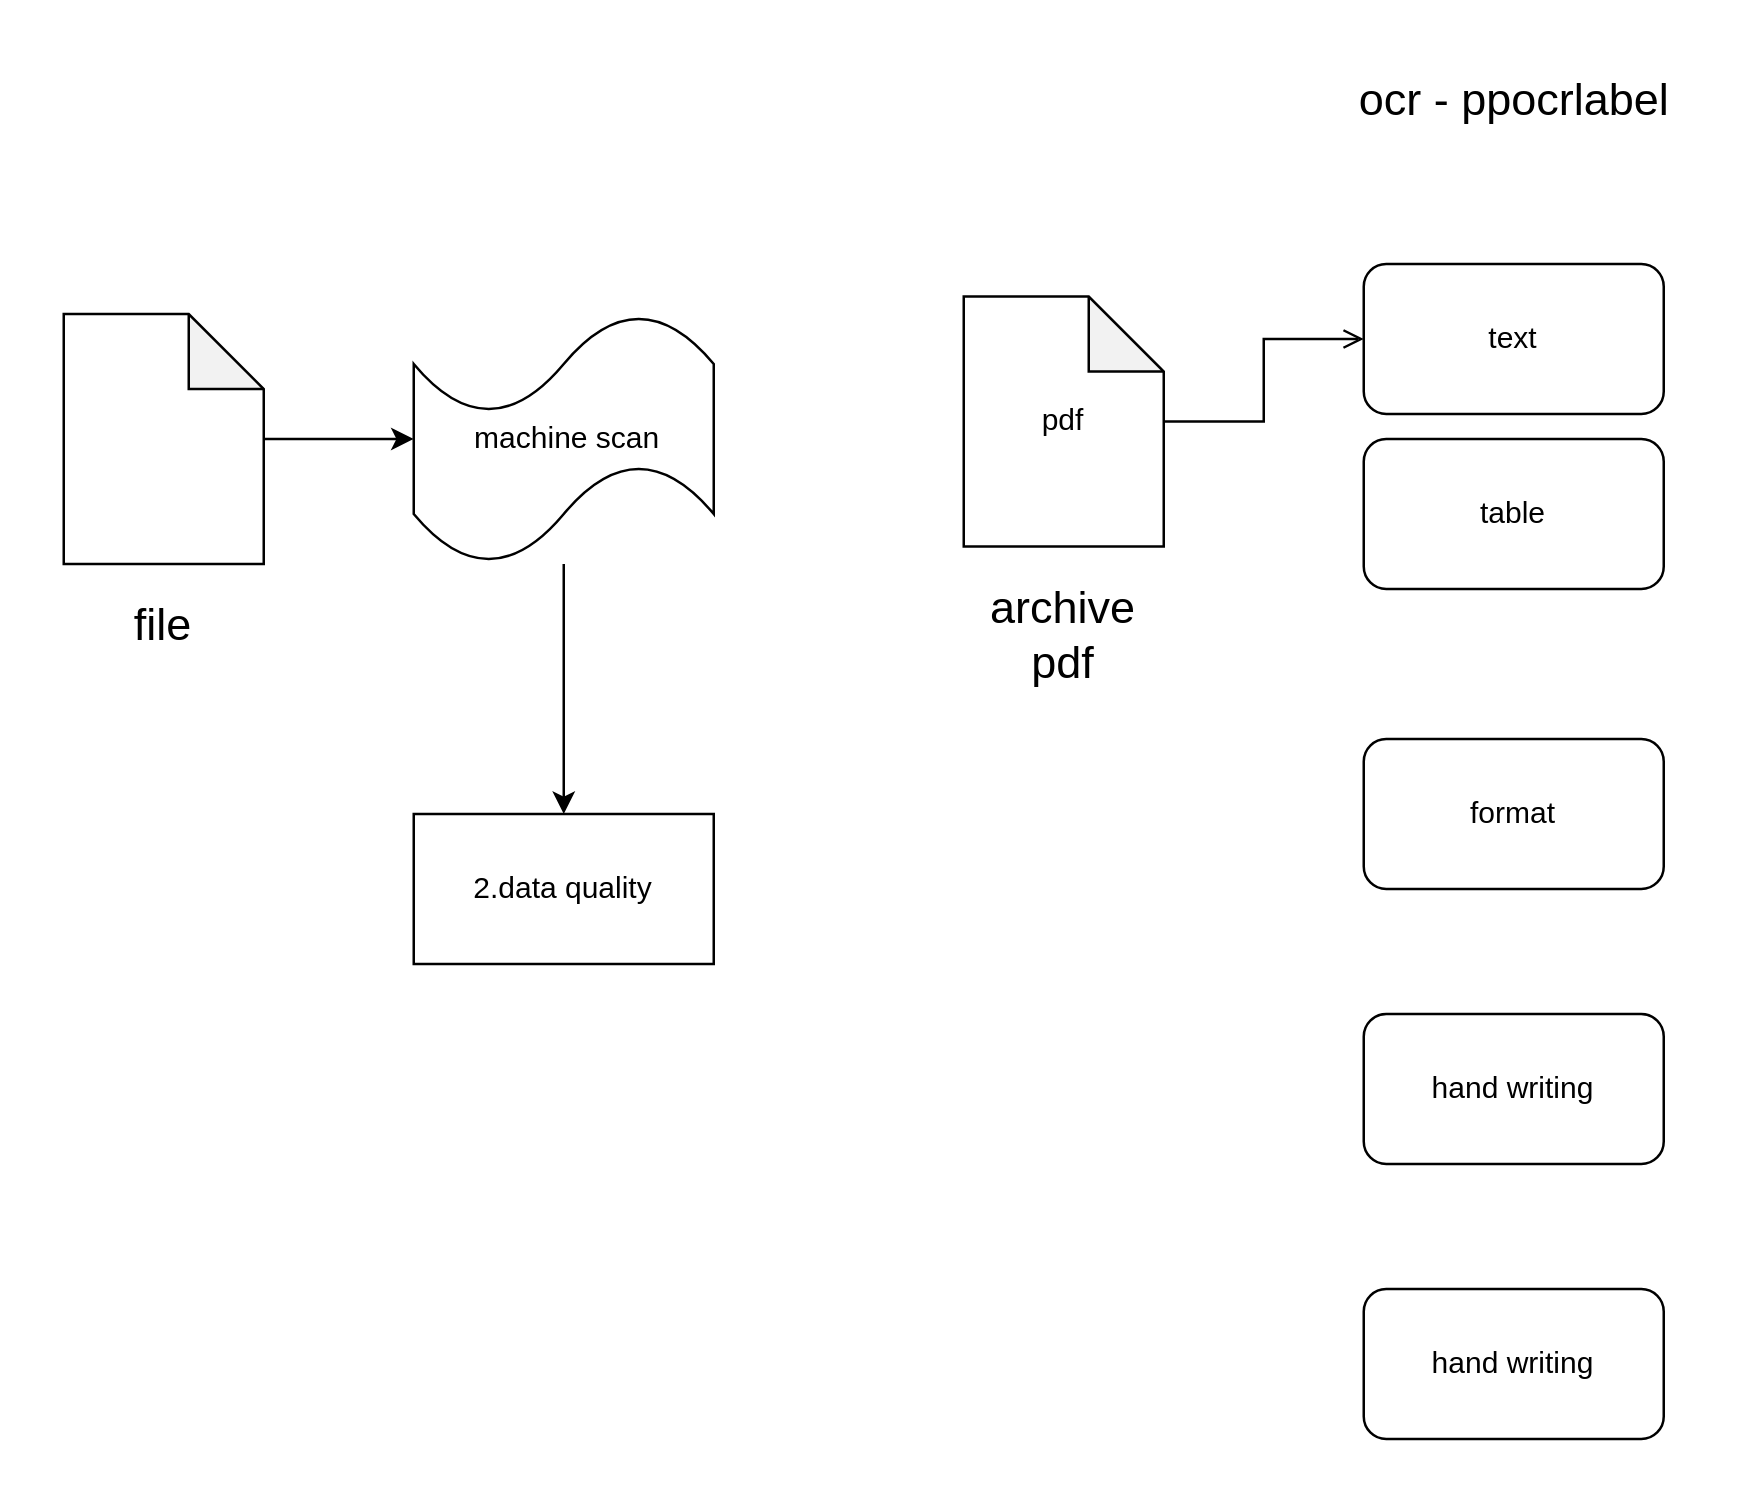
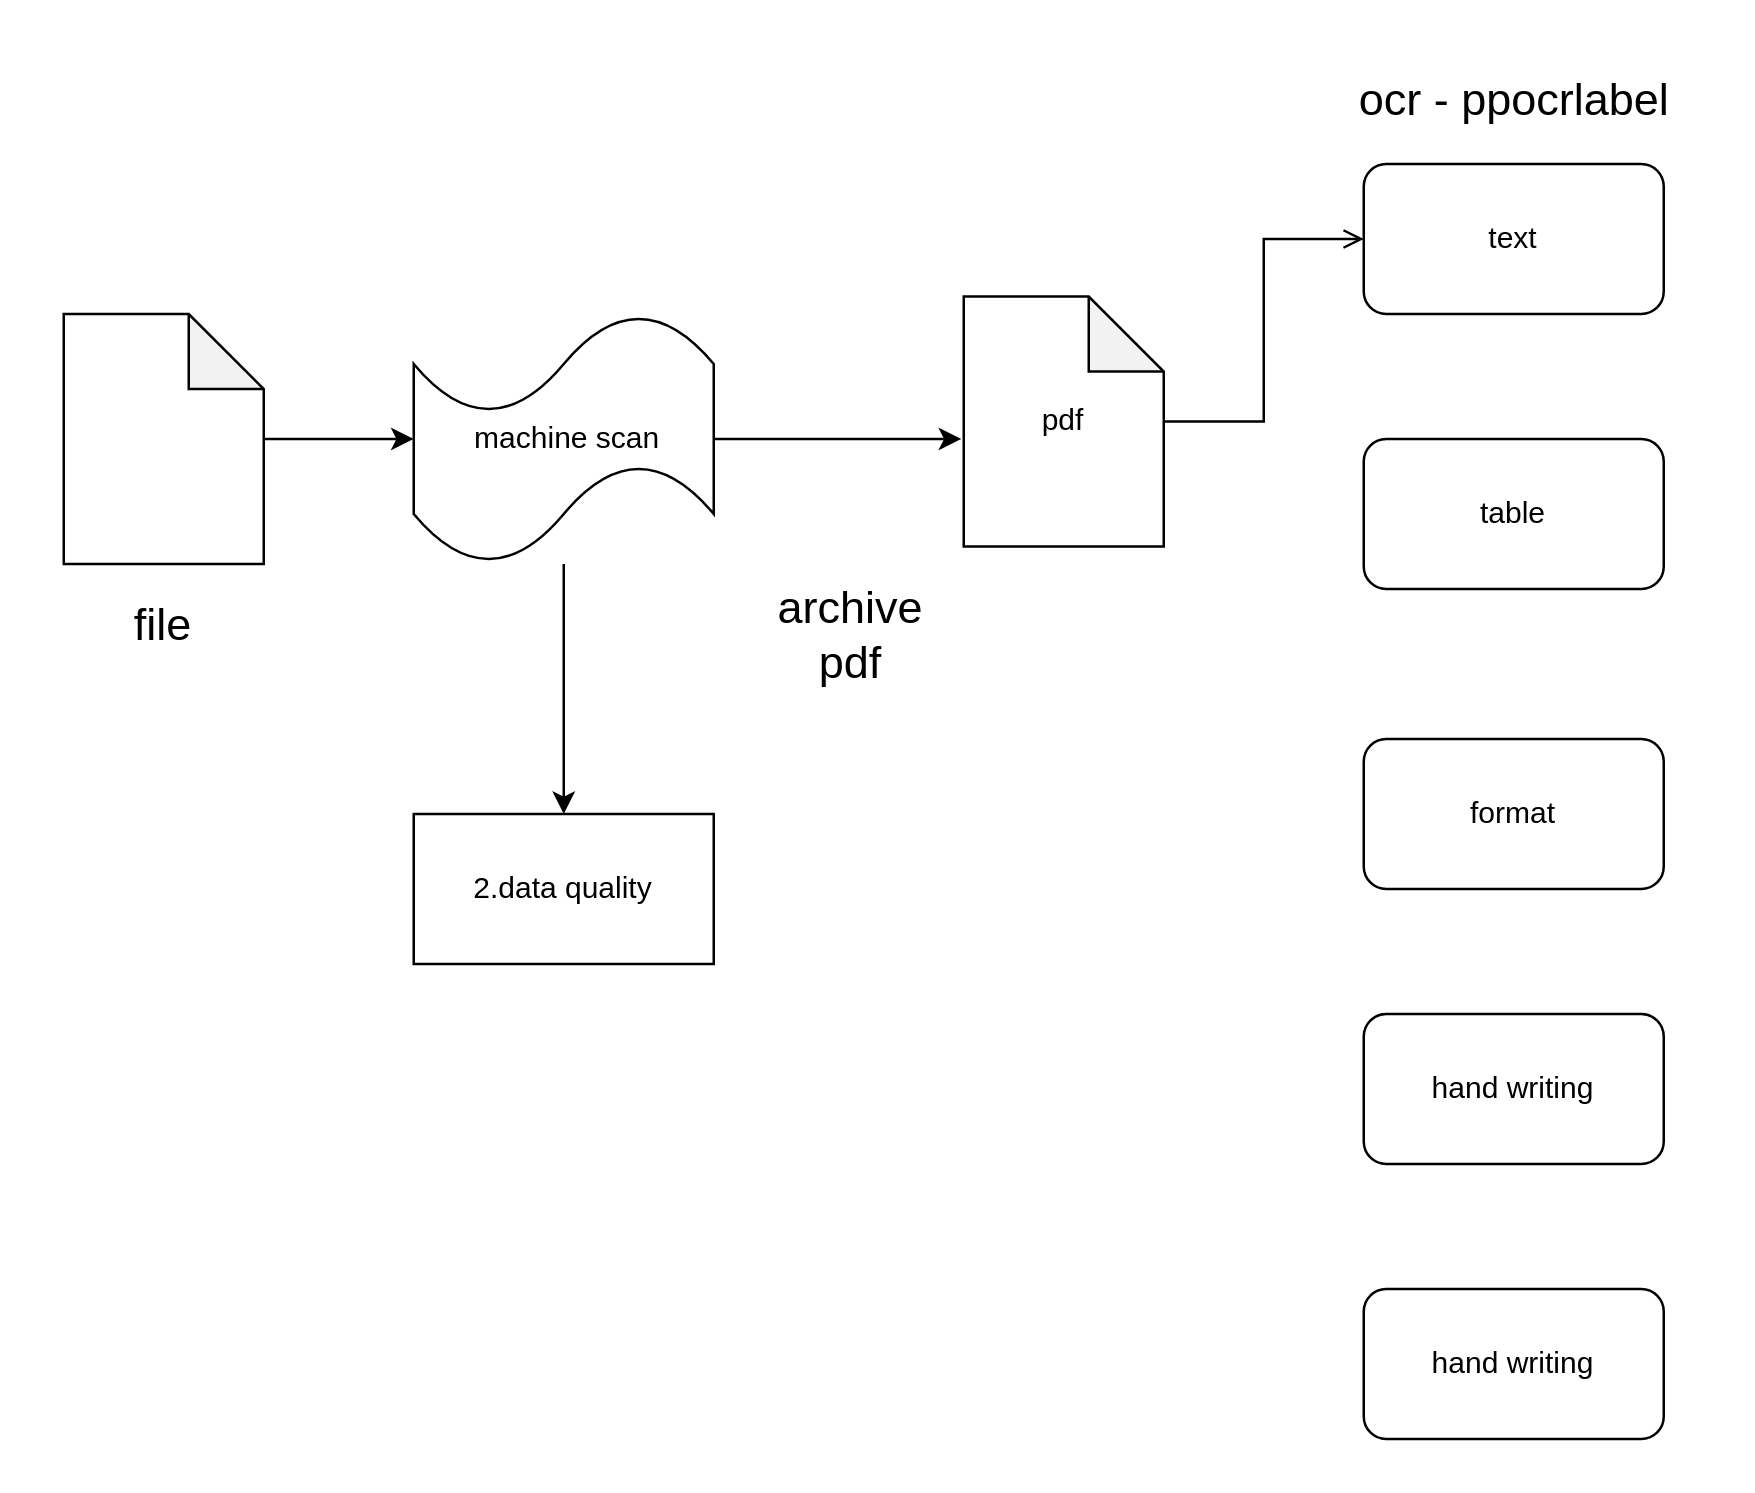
(1514, 339) -> (1514, 239)
none -> (829, 439)
(1064, 664) -> (851, 664)
